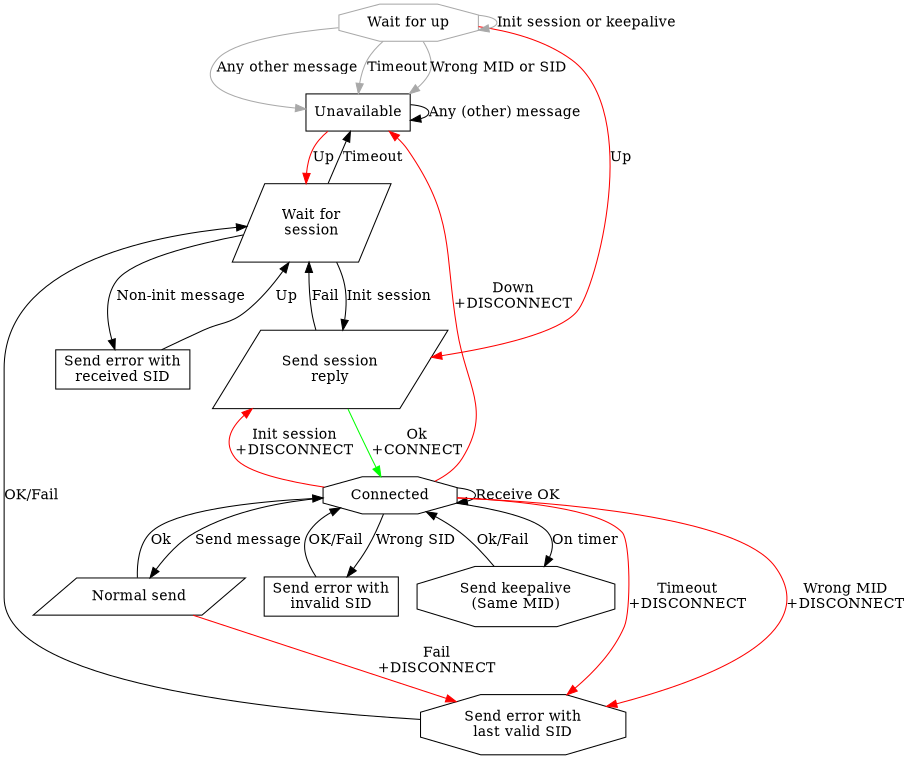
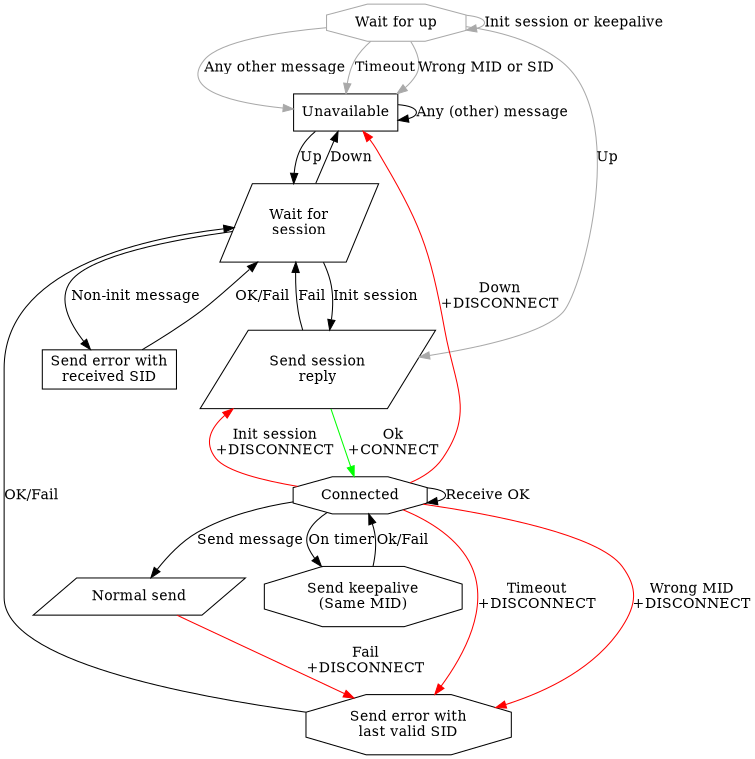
(313, 150) -> (300, 150)
(373, 157) -> (351, 157)
(607, 205) -> (594, 204)
(287, 296) -> (263, 296)
(205, 511) -> none
(331, 597) -> none
